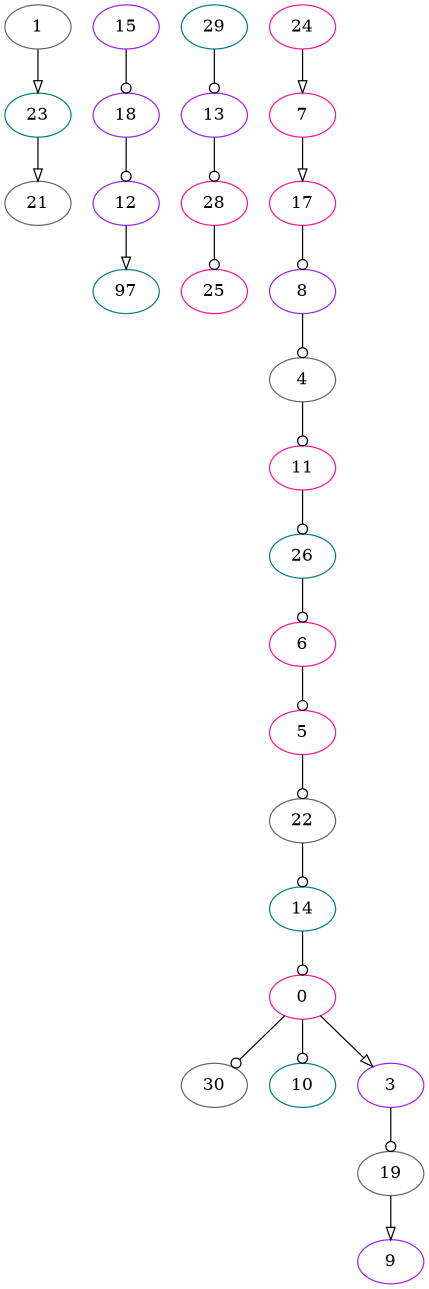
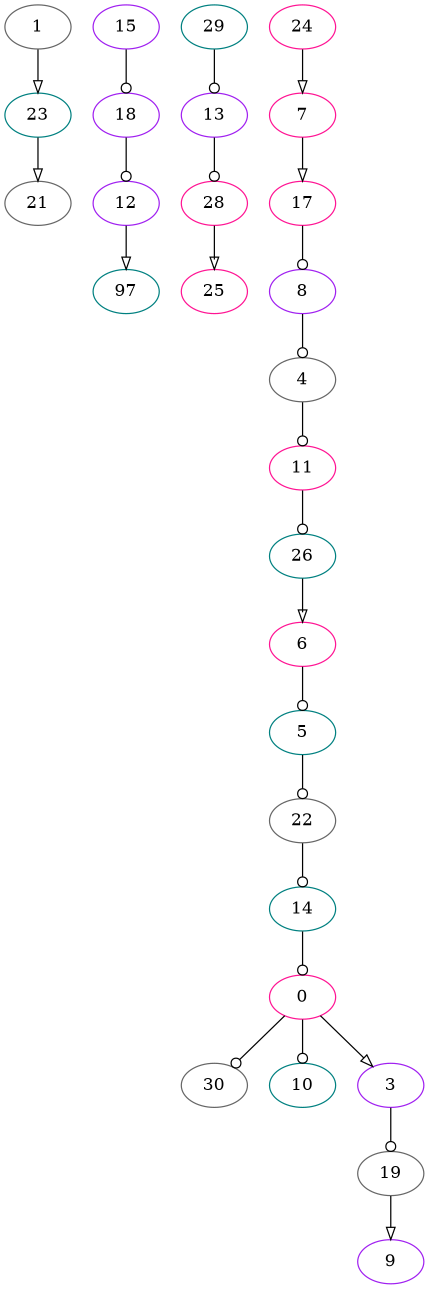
(214, 243) -> (214, 243)
(303, 595) -> (303, 595)
(303, 733) -> (303, 733)
